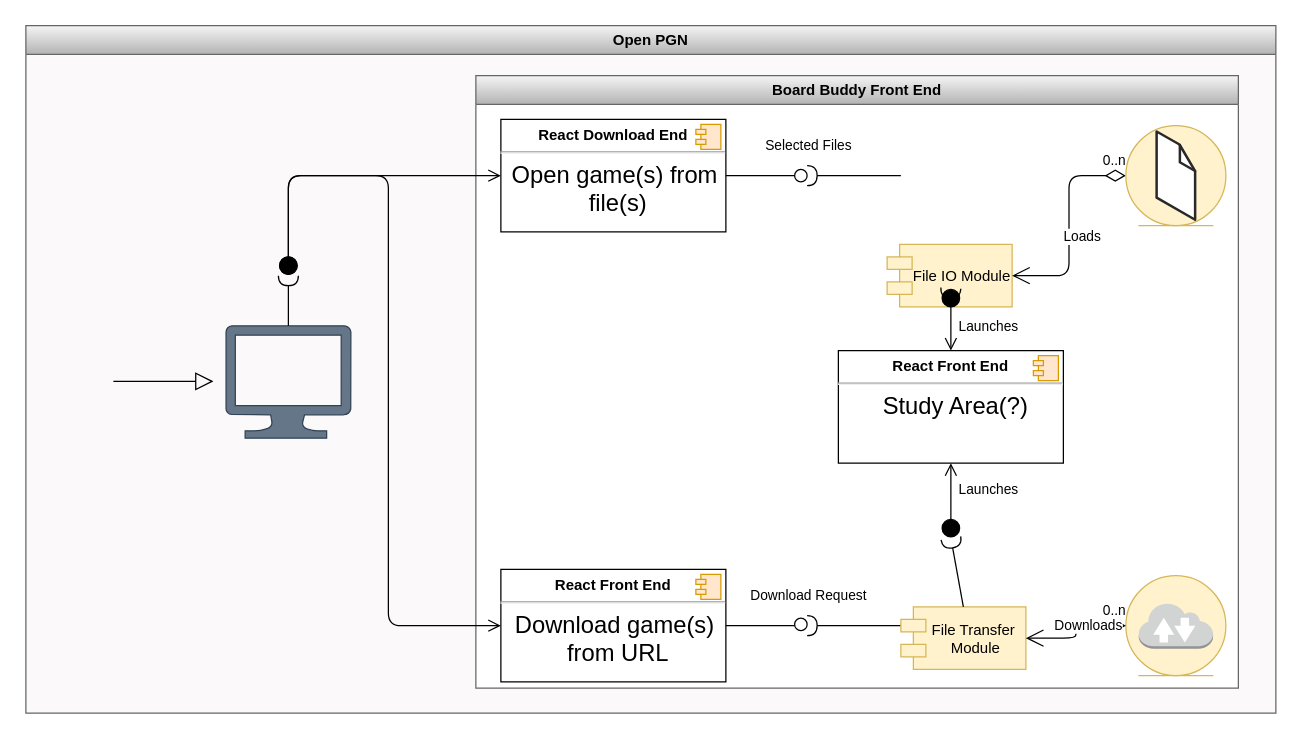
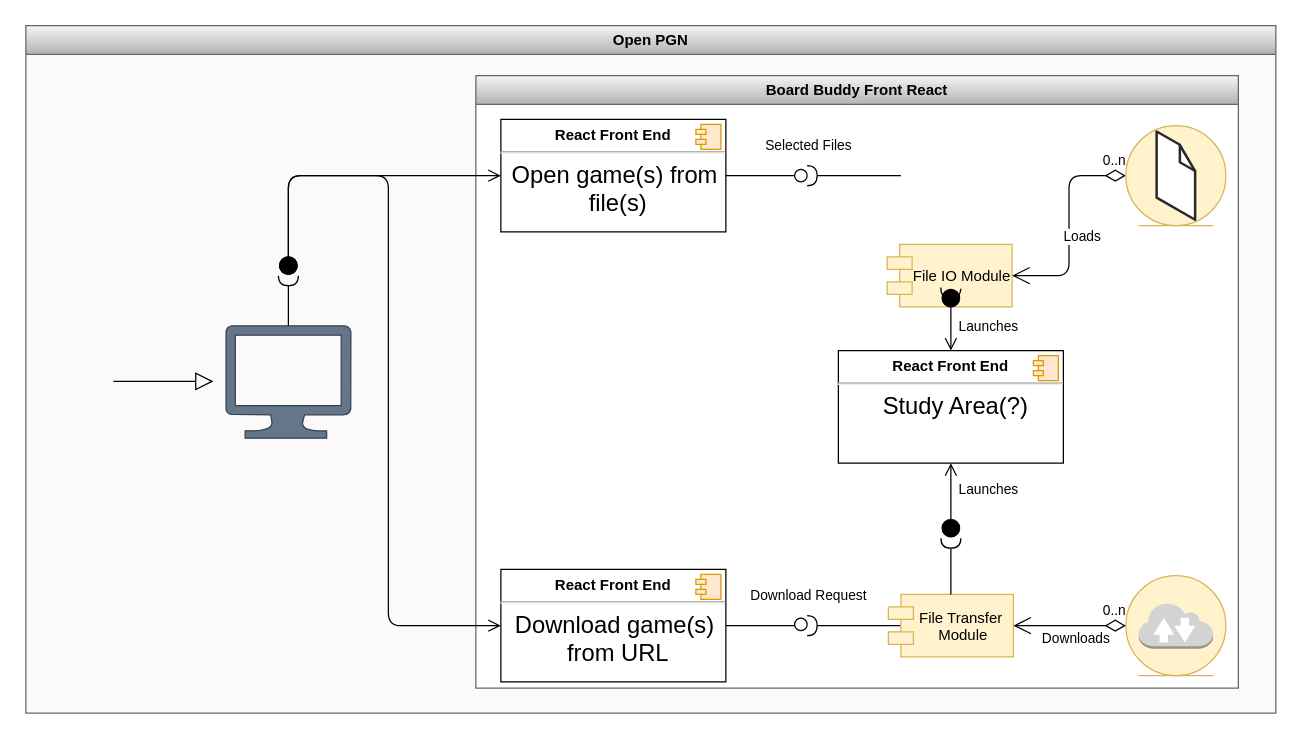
(857, 91) -> (857, 91)
(570, 119) -> (568, 119)
(963, 638) -> (951, 626)
